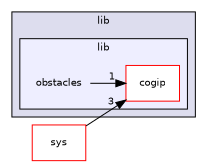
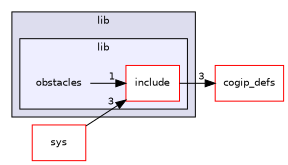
(153, 83) -> (153, 83)
none -> (249, 83)
